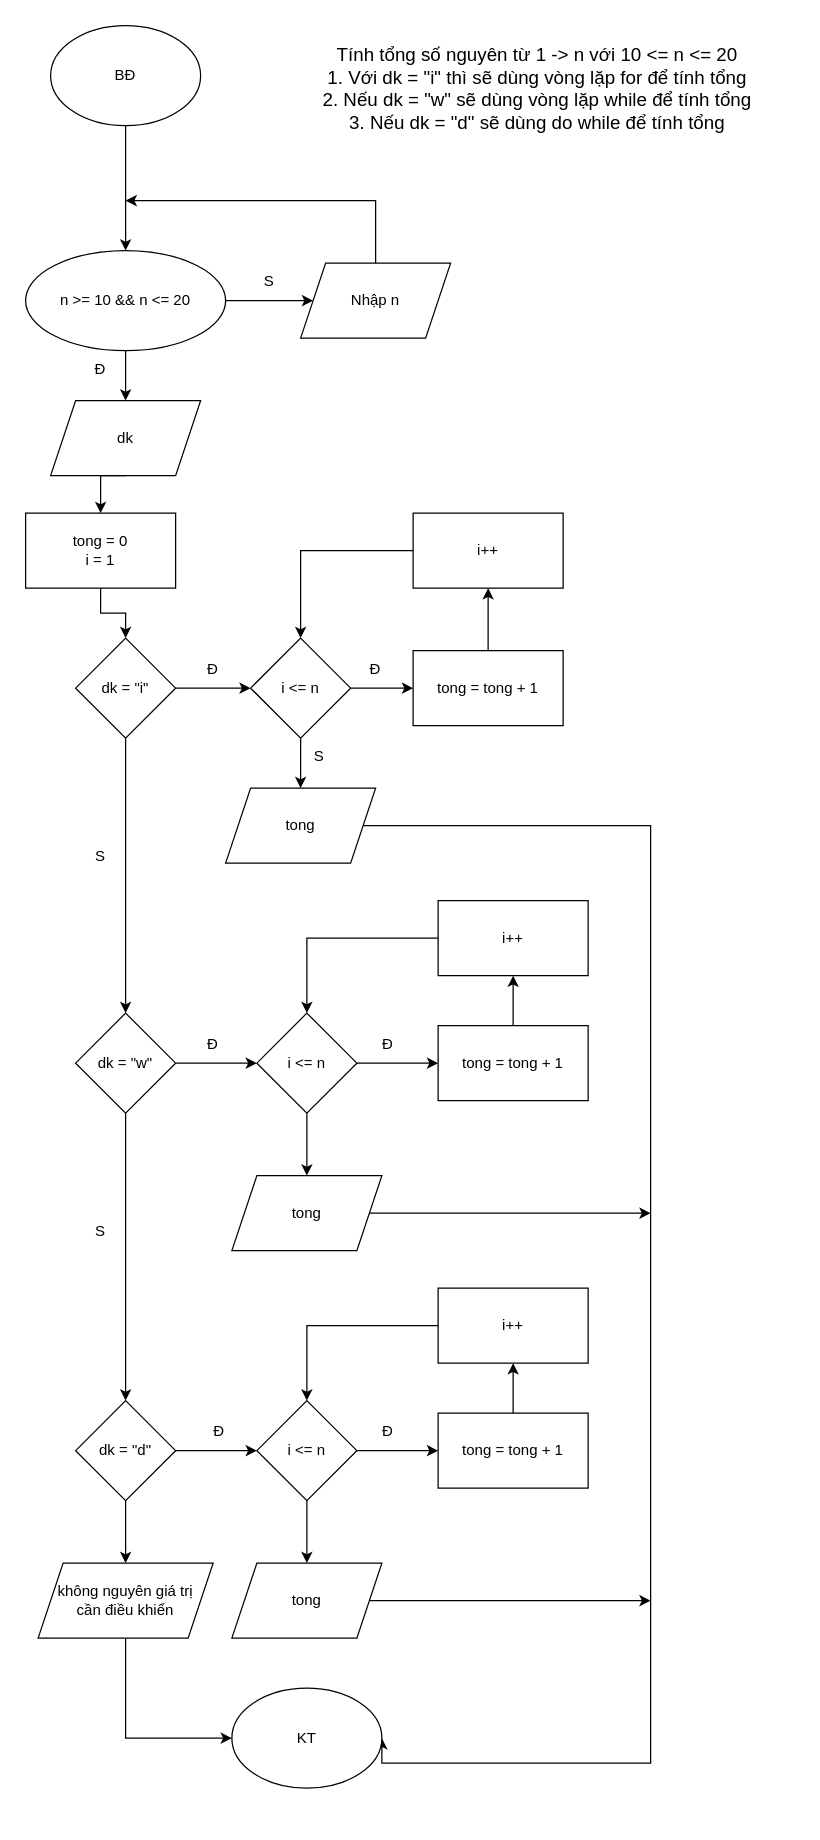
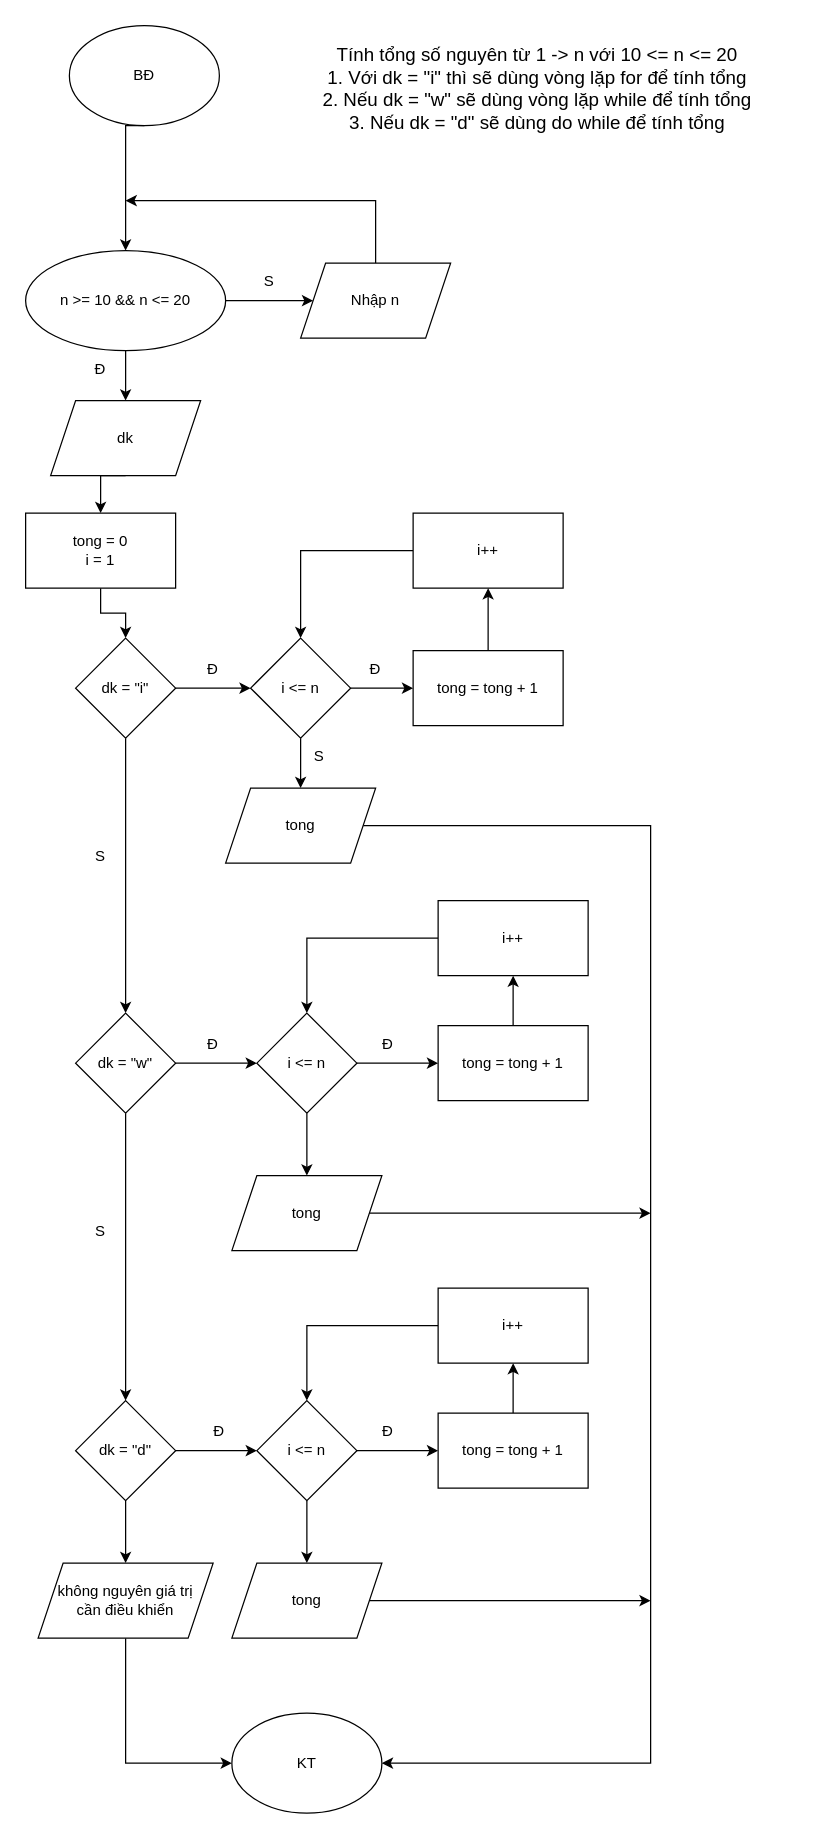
(126, 76) -> (144, 76)
(307, 1738) -> (307, 1763)
